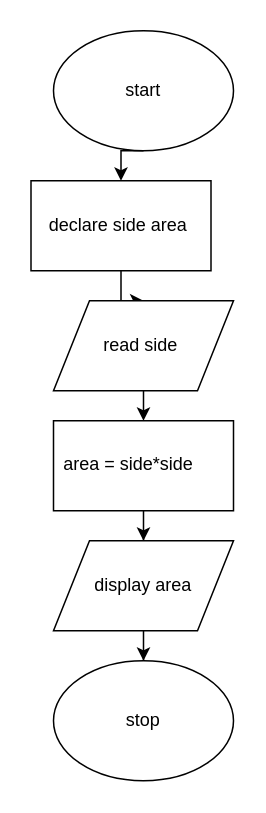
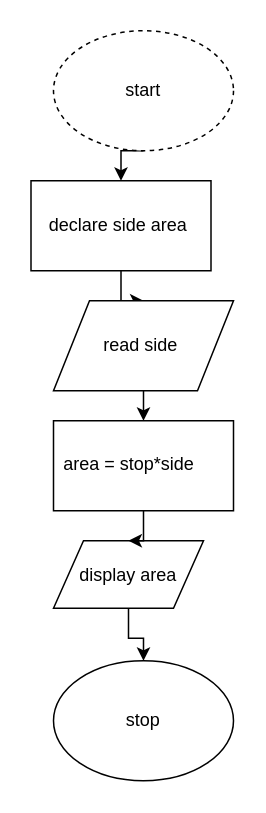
(143, 91) -> (143, 91)
(135, 465) -> (137, 465)
(143, 586) -> (128, 575)
